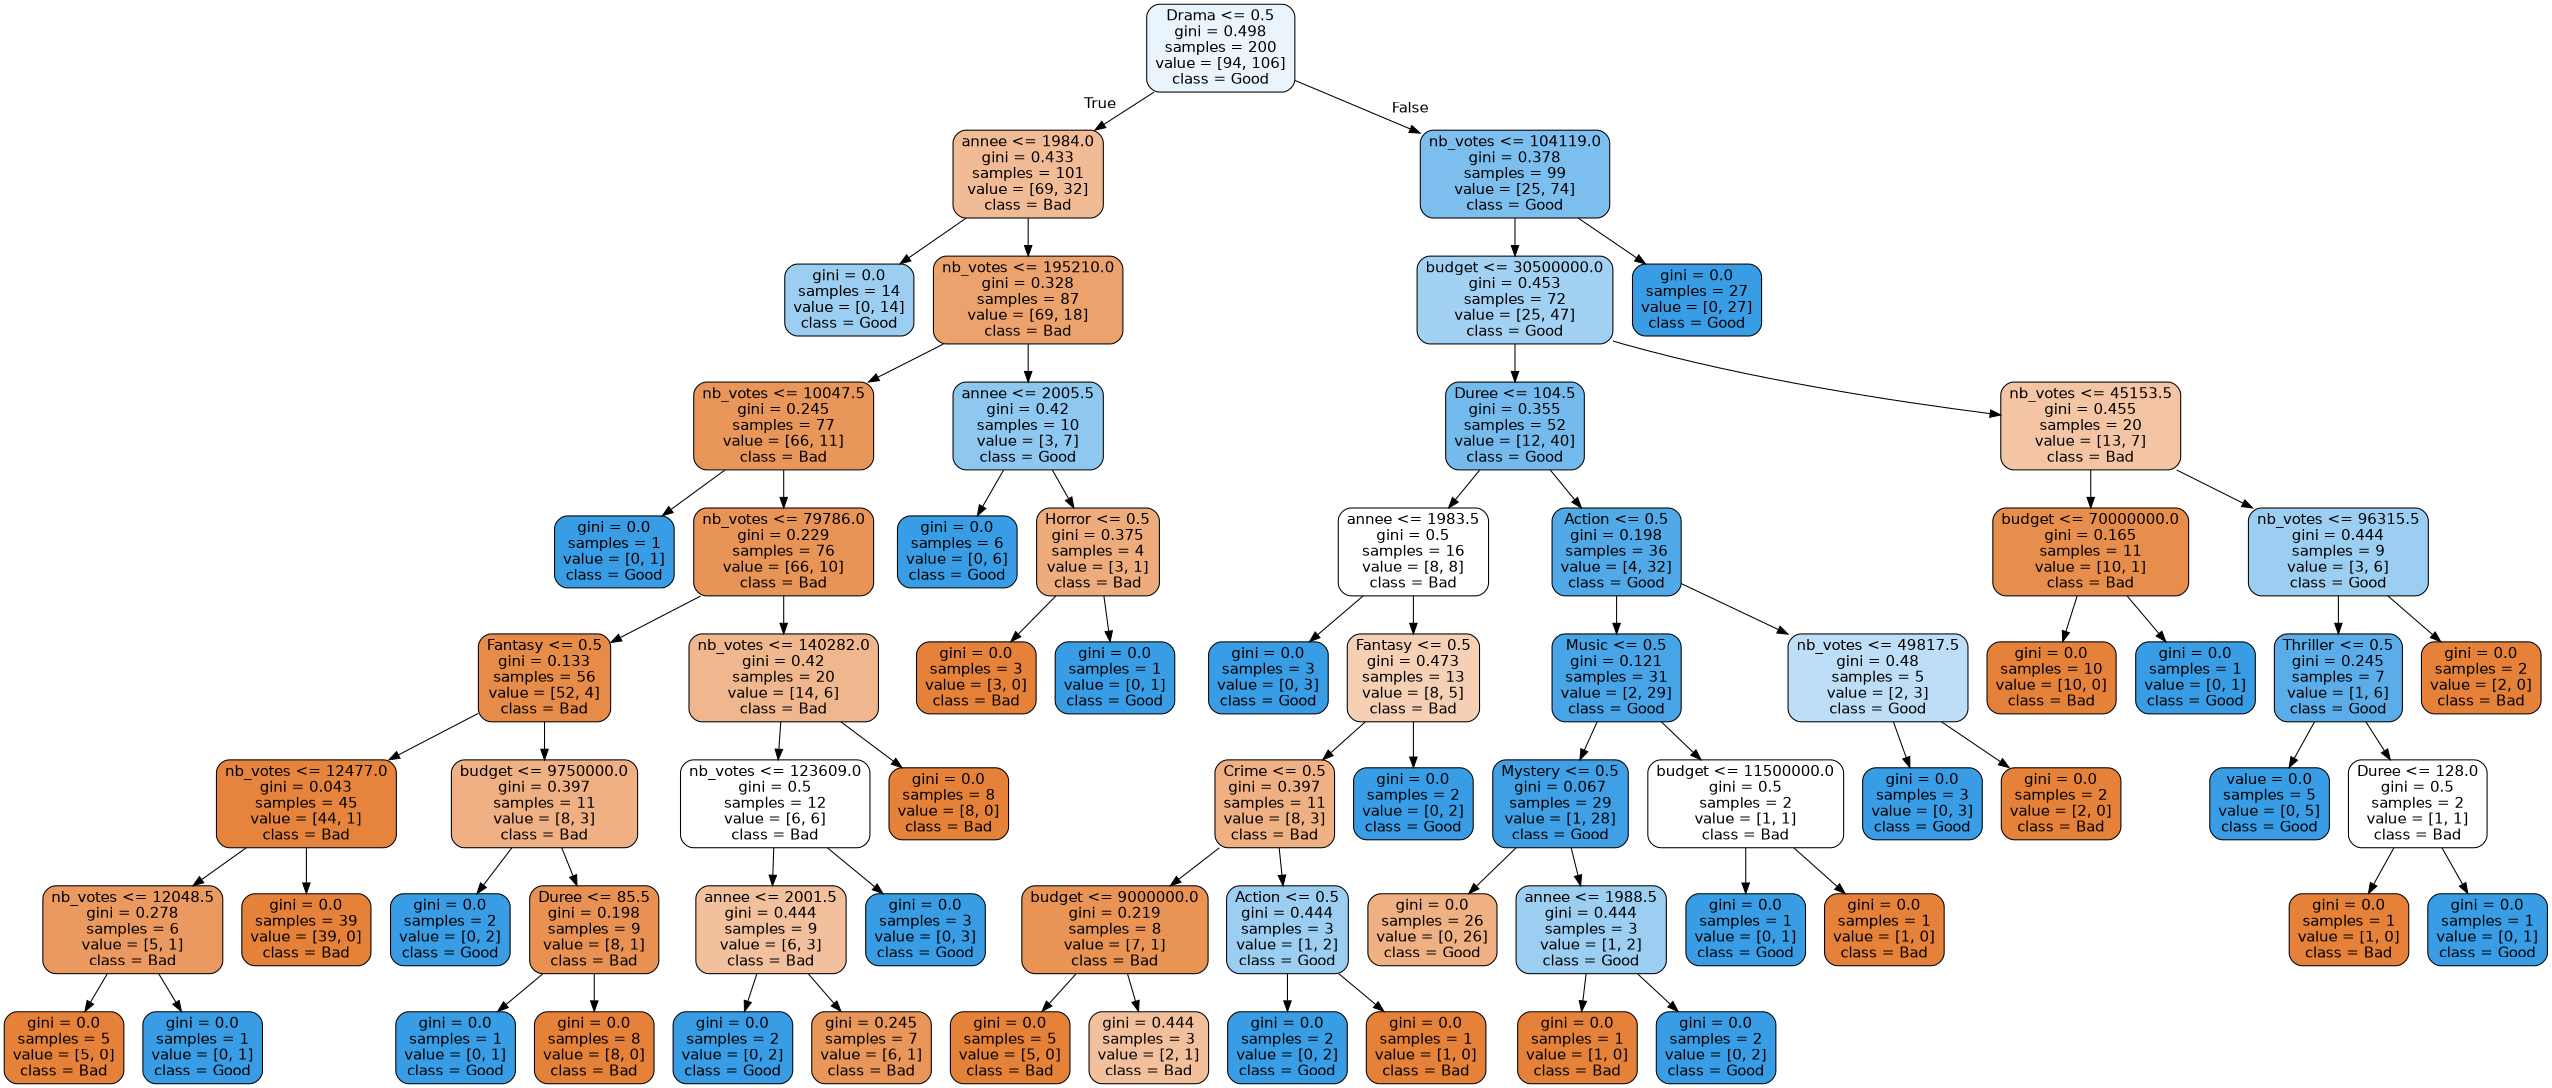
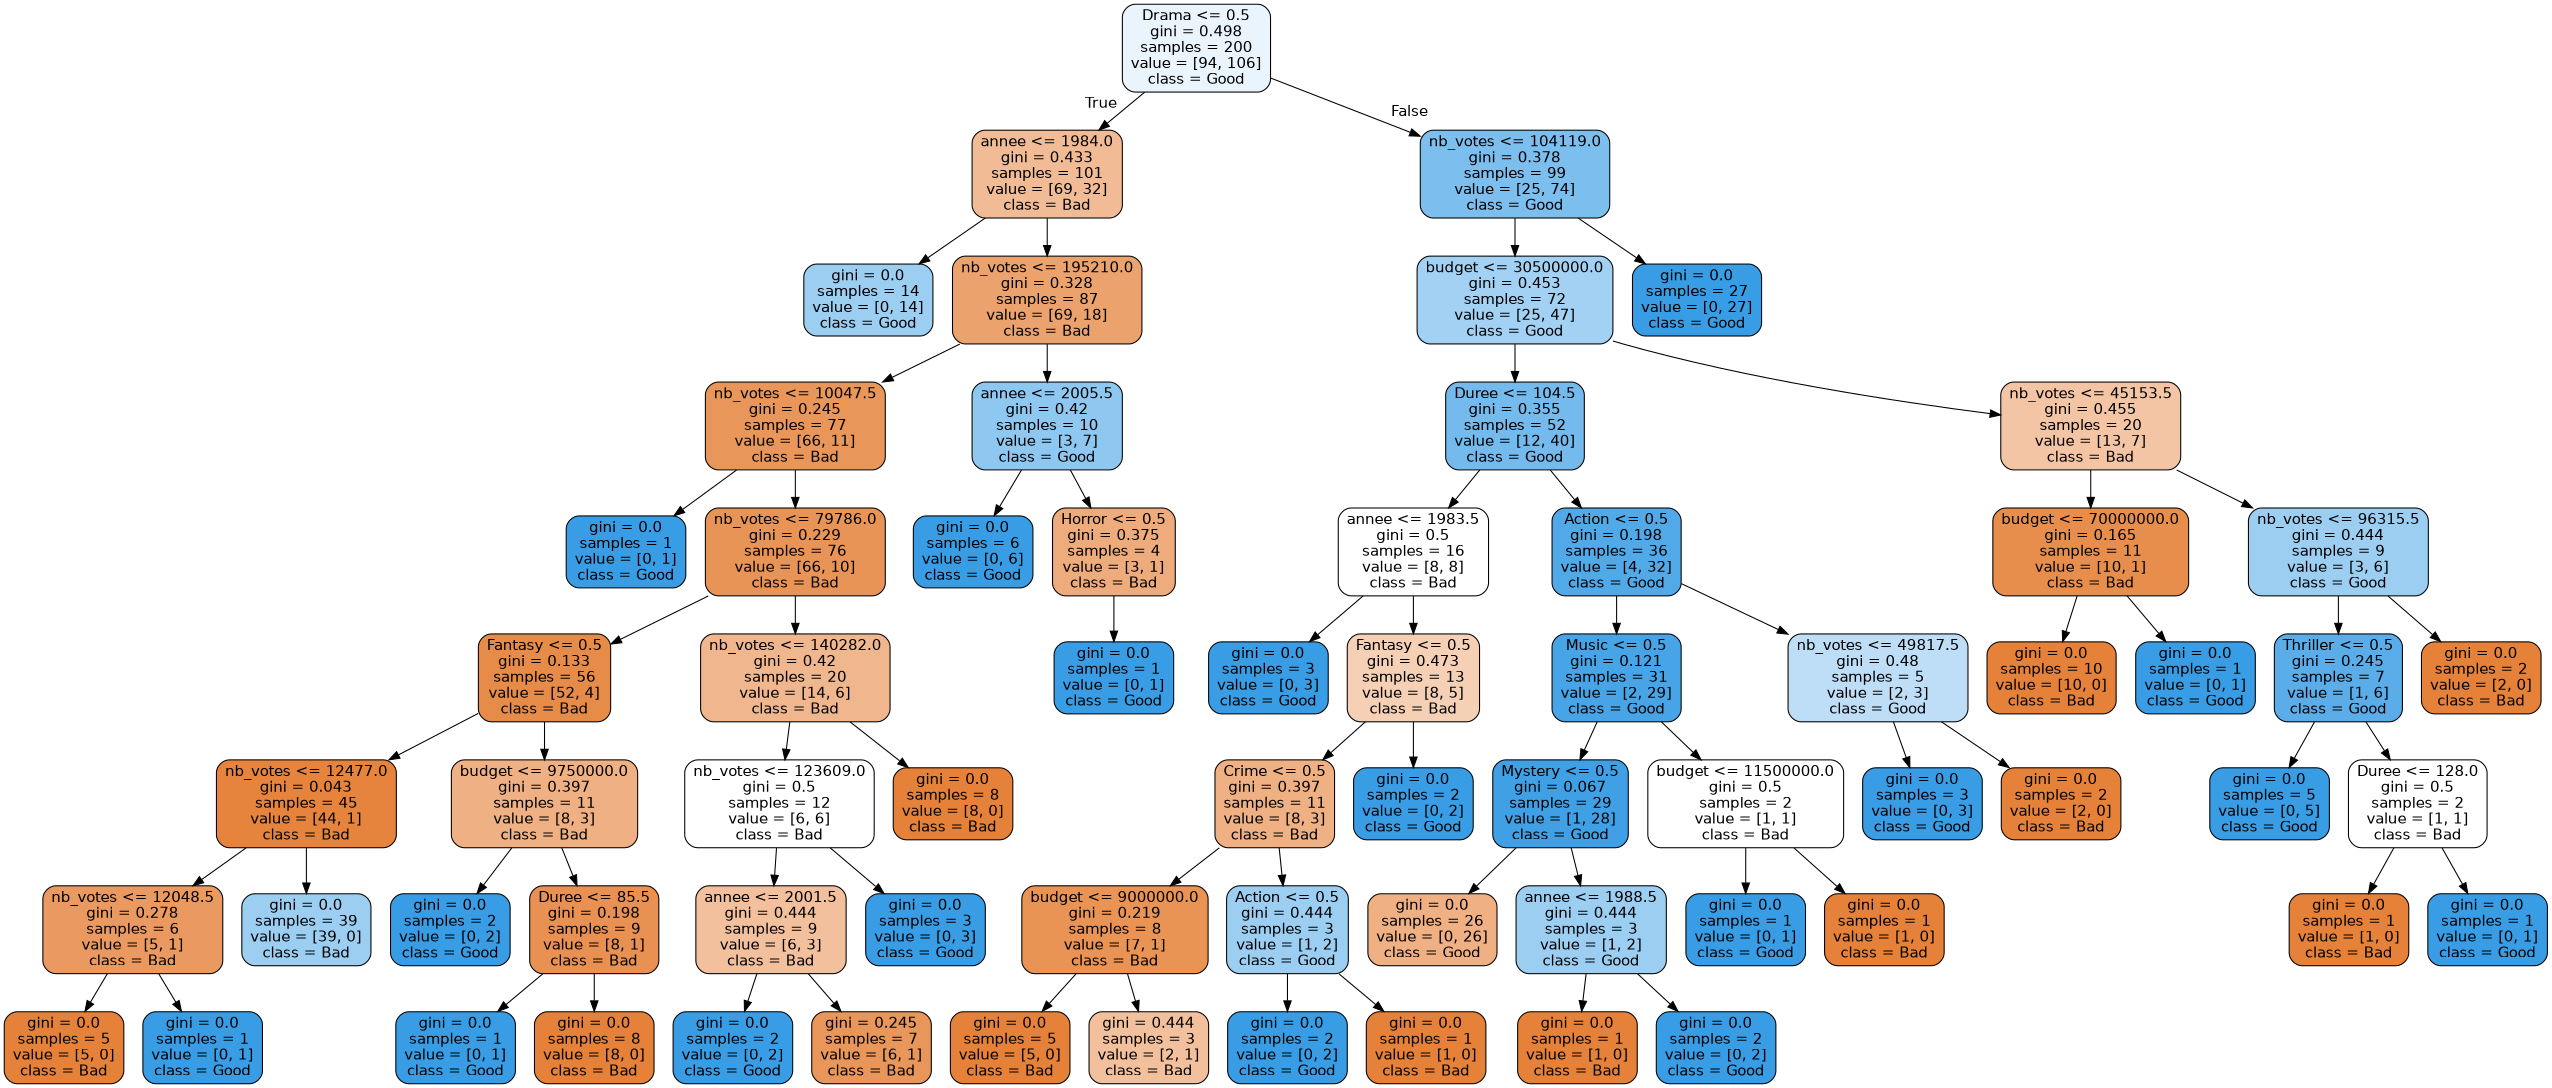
(976, 678) -> none
(2270, 804) -> (2270, 804)
(306, 930) -> (306, 930)
